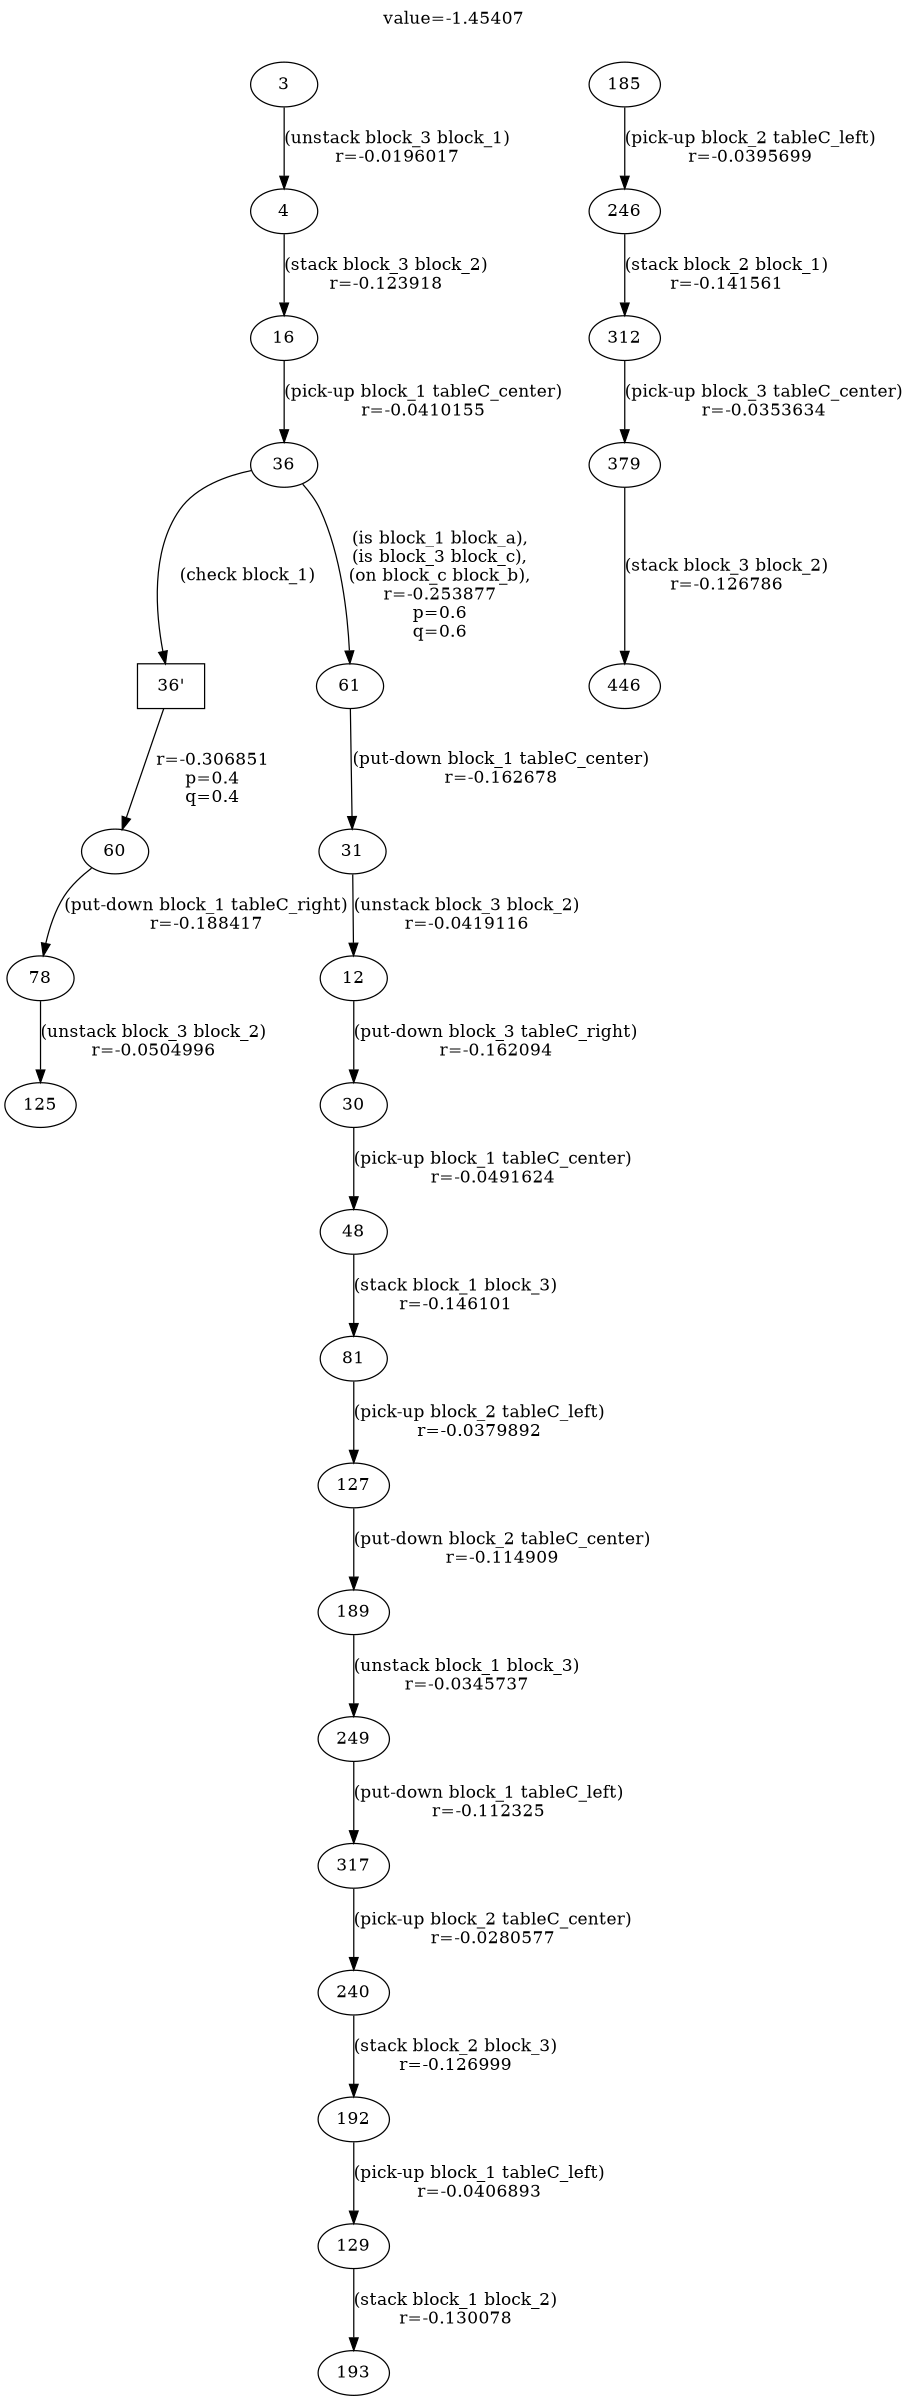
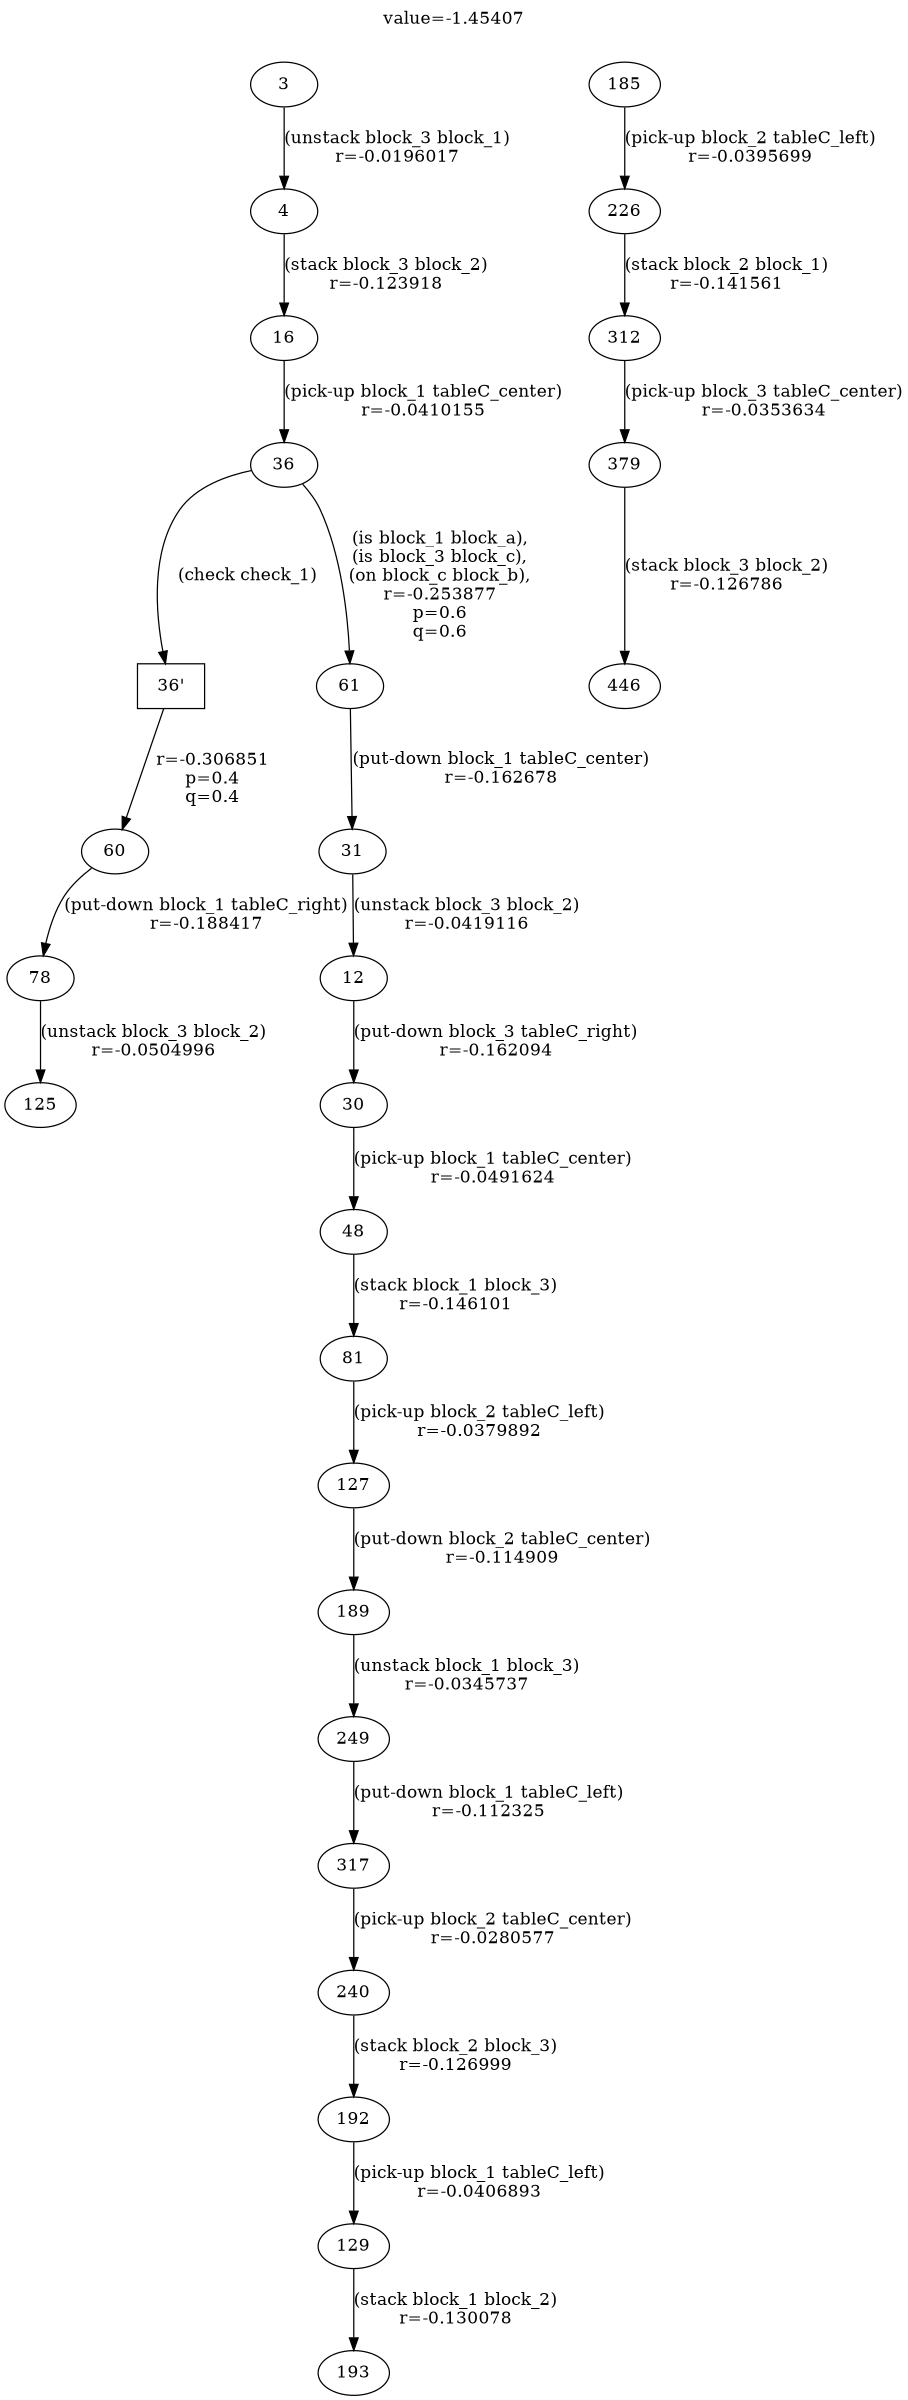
(625, 211) -> (625, 211)
(247, 576) -> (247, 576)
